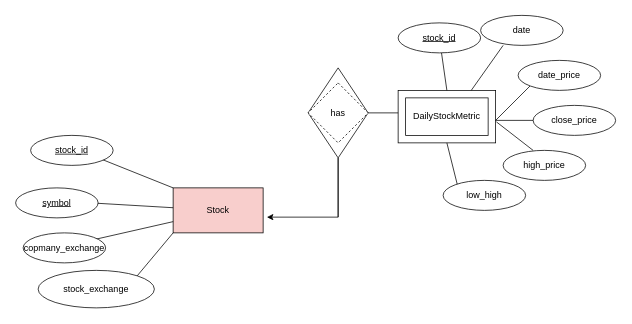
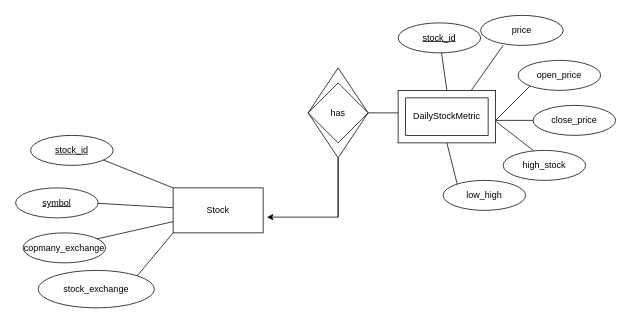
(522, 30) -> (522, 30)
(559, 75) -> (559, 75)
(338, 113) -> (338, 113)
(544, 165) -> (544, 165)
(218, 210) -> (218, 210)
